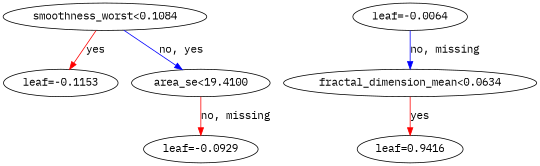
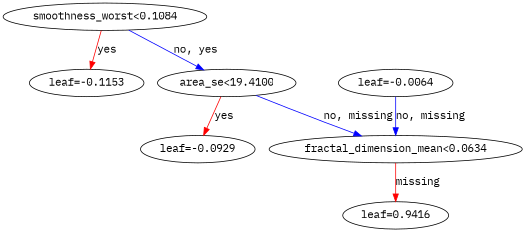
none -> (305, 115)
(235, 116) -> (224, 116)
(420, 116) -> (418, 182)
